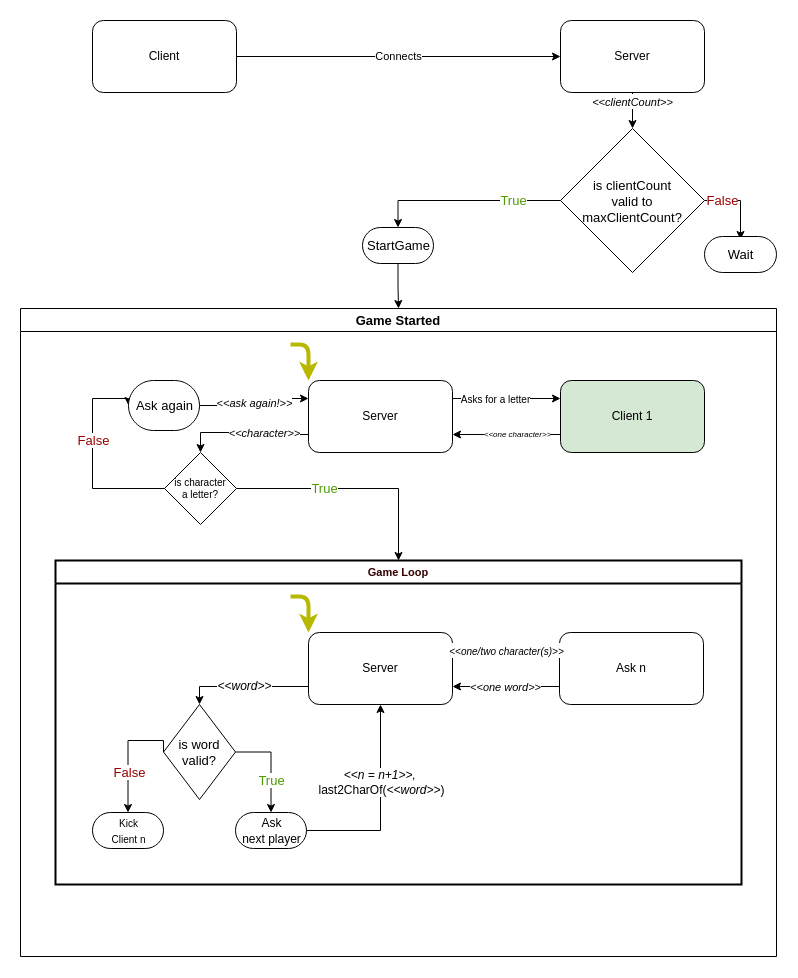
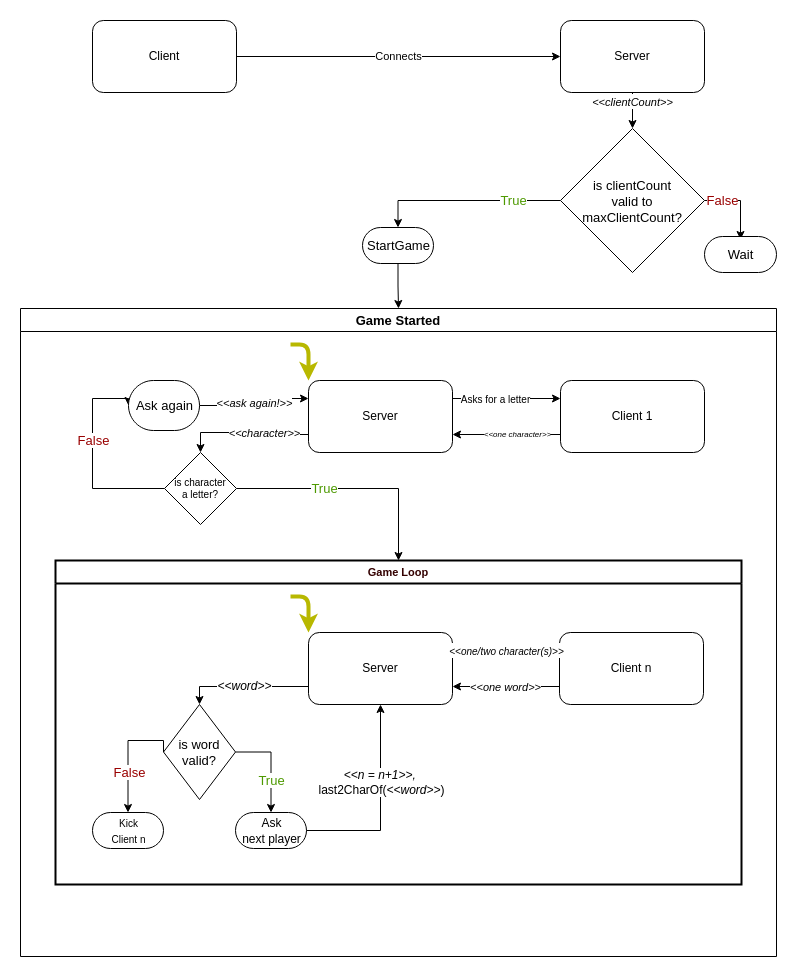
(633, 417) -> (633, 417)
(632, 669) -> (632, 669)
